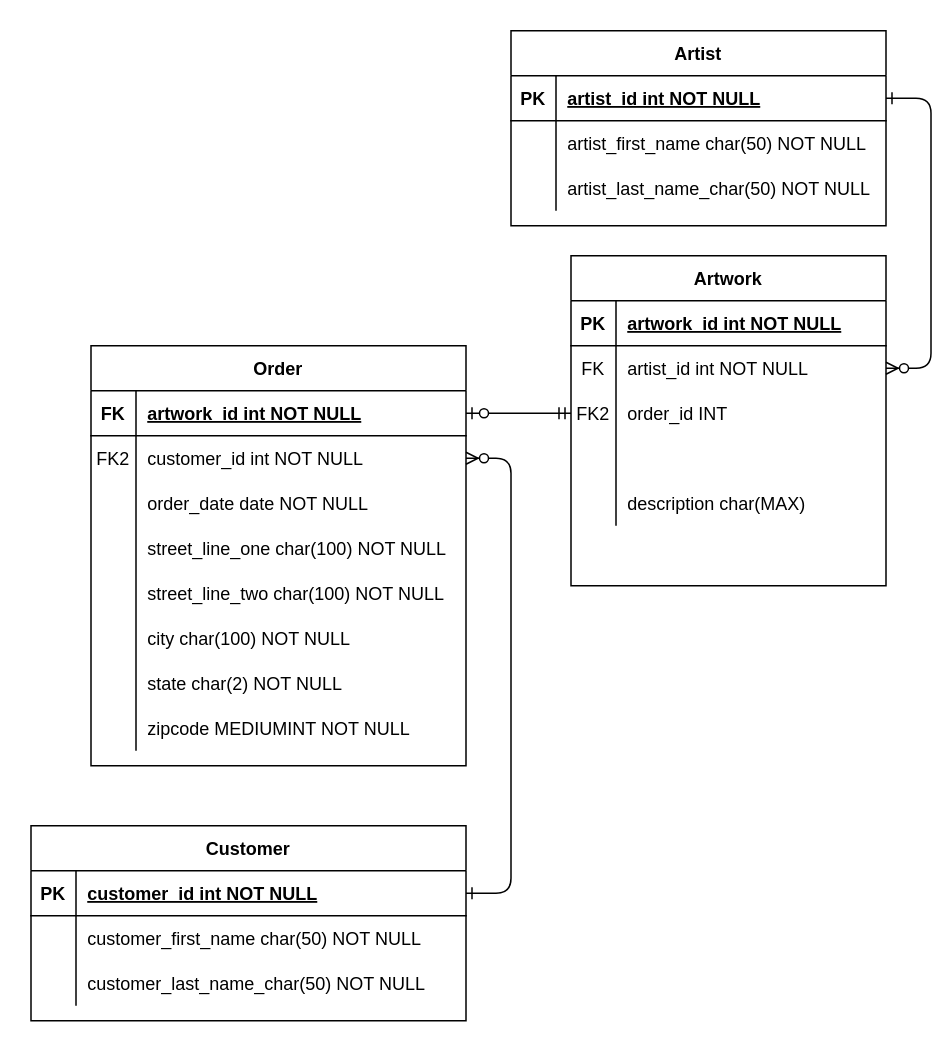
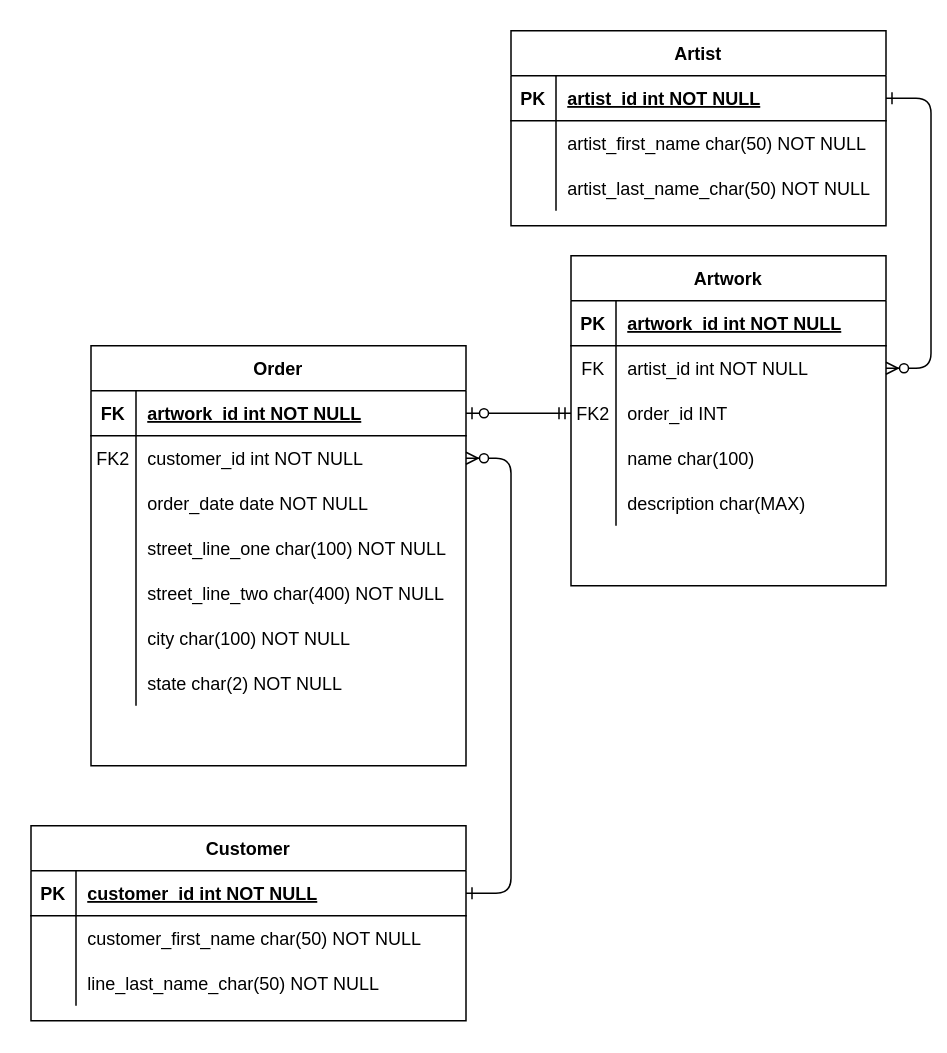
none -> (751, 458)
(307, 594) -> (307, 594)
(301, 728) -> none
(261, 984) -> (237, 984)
